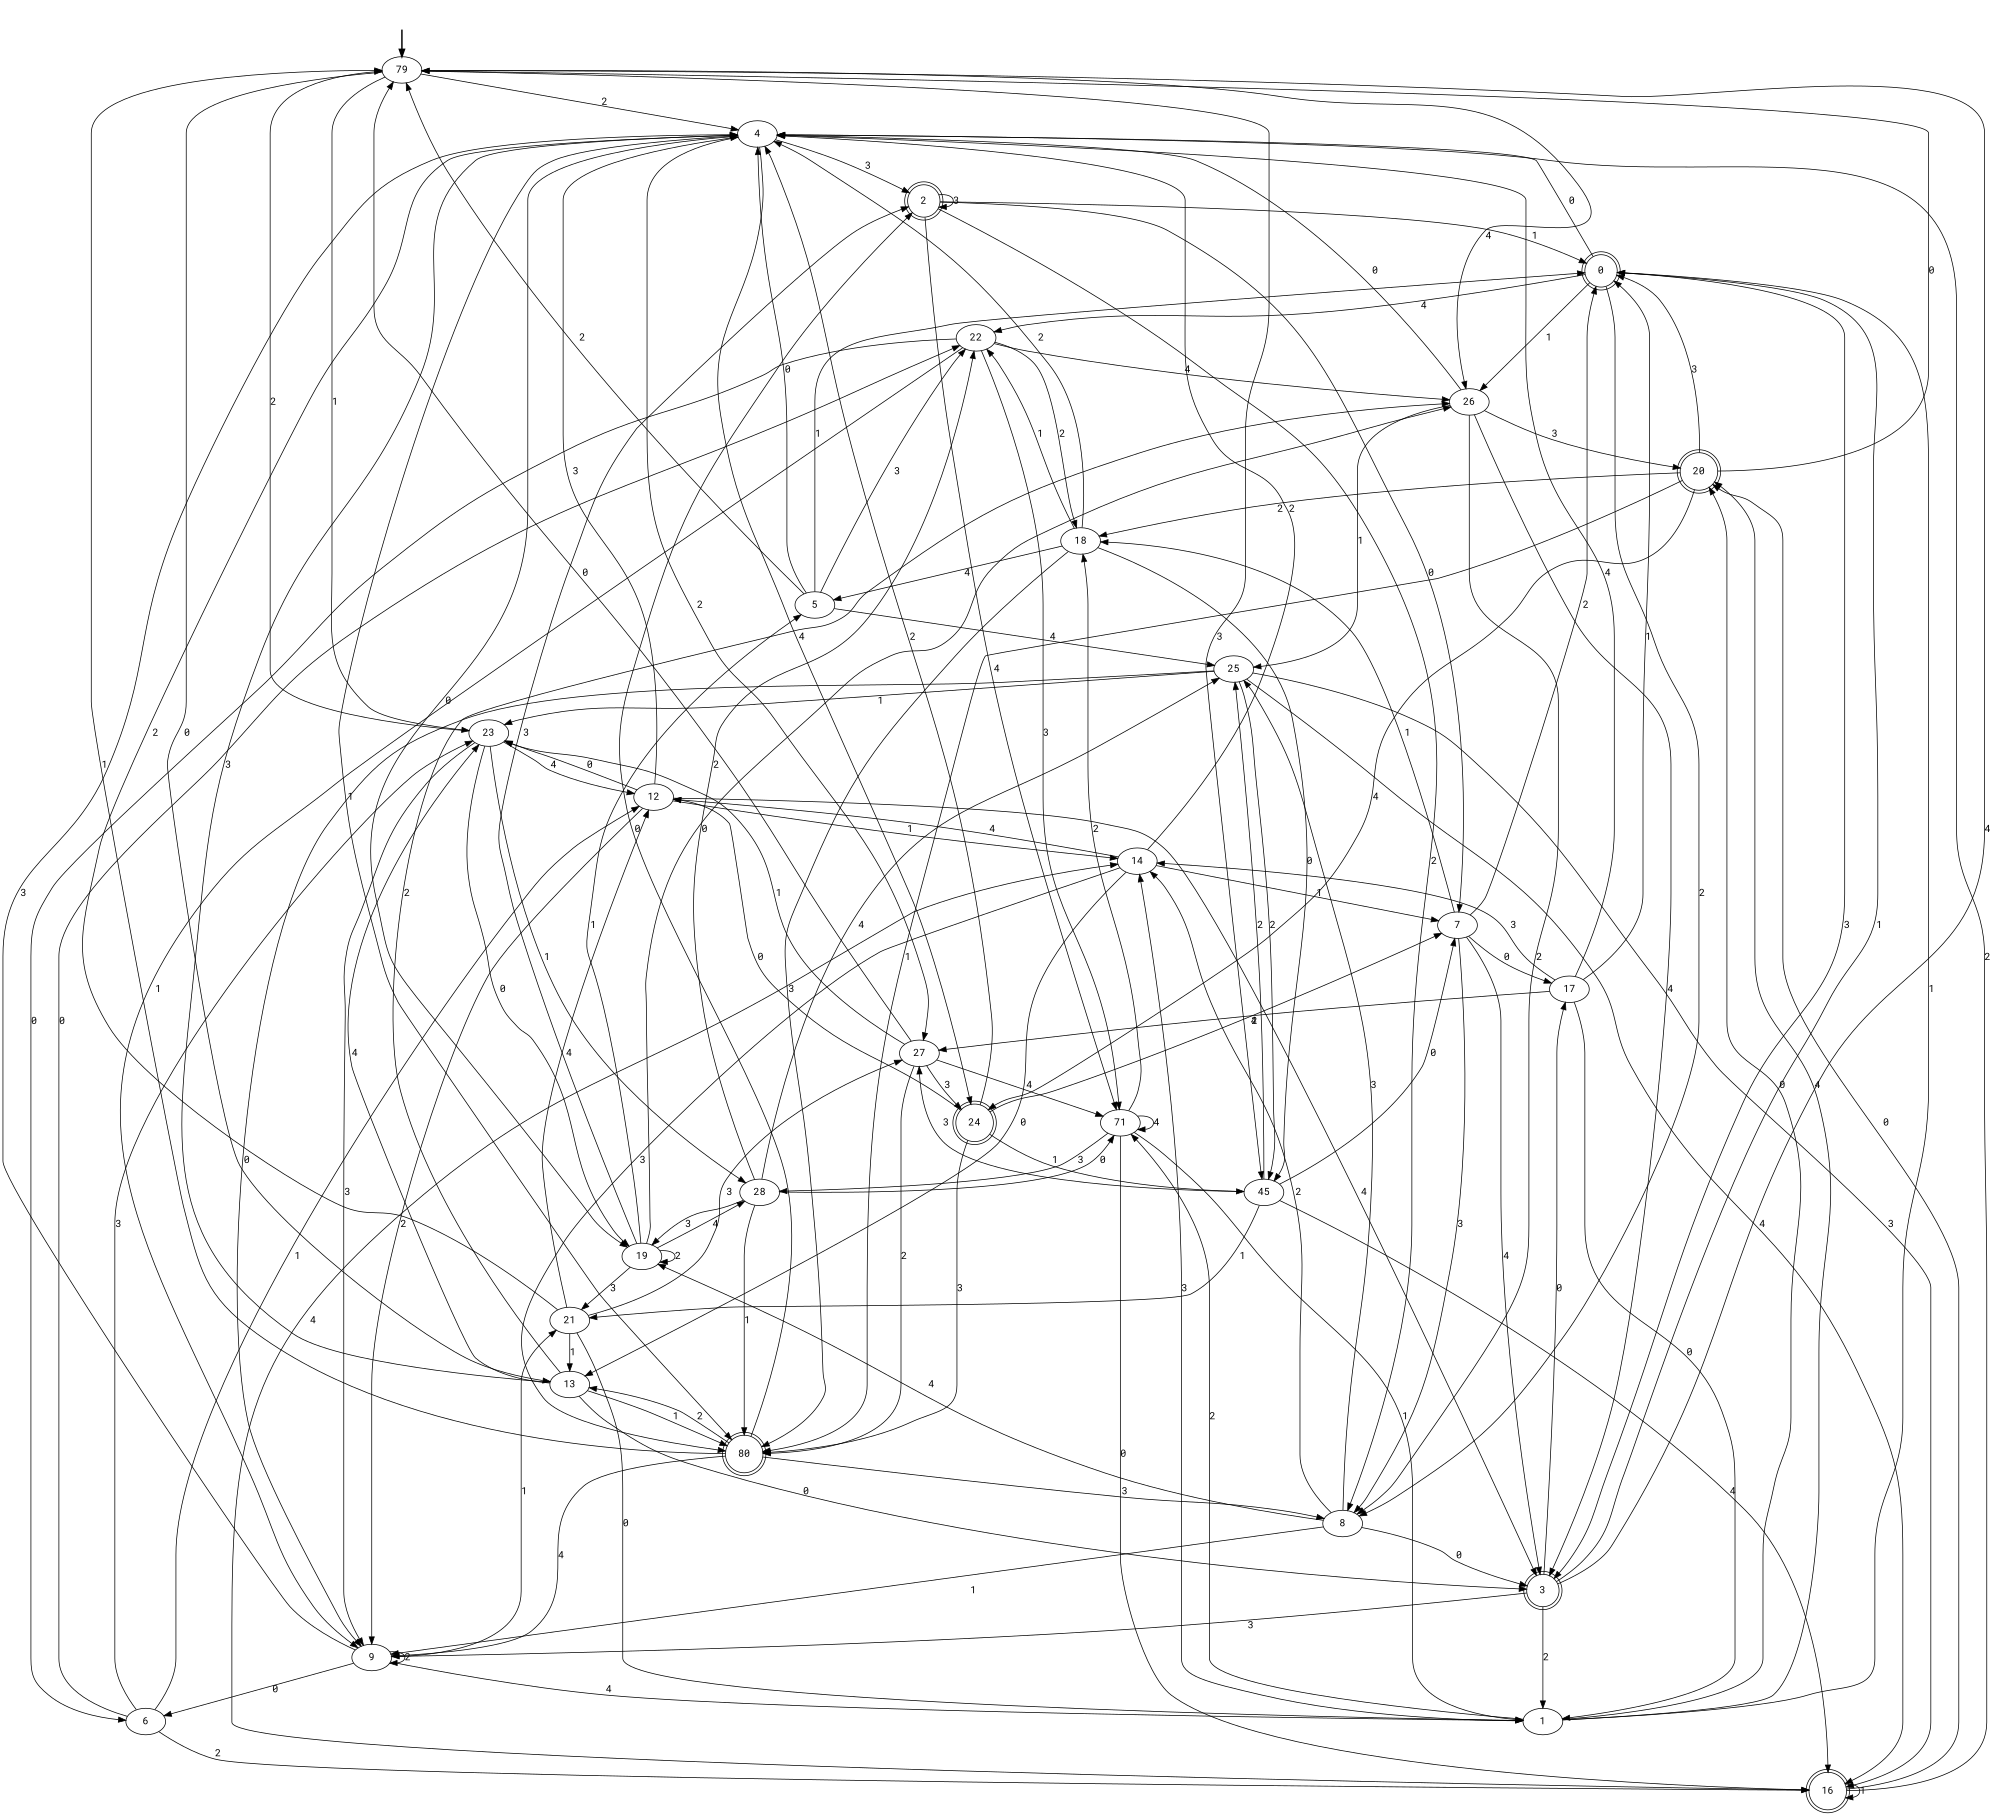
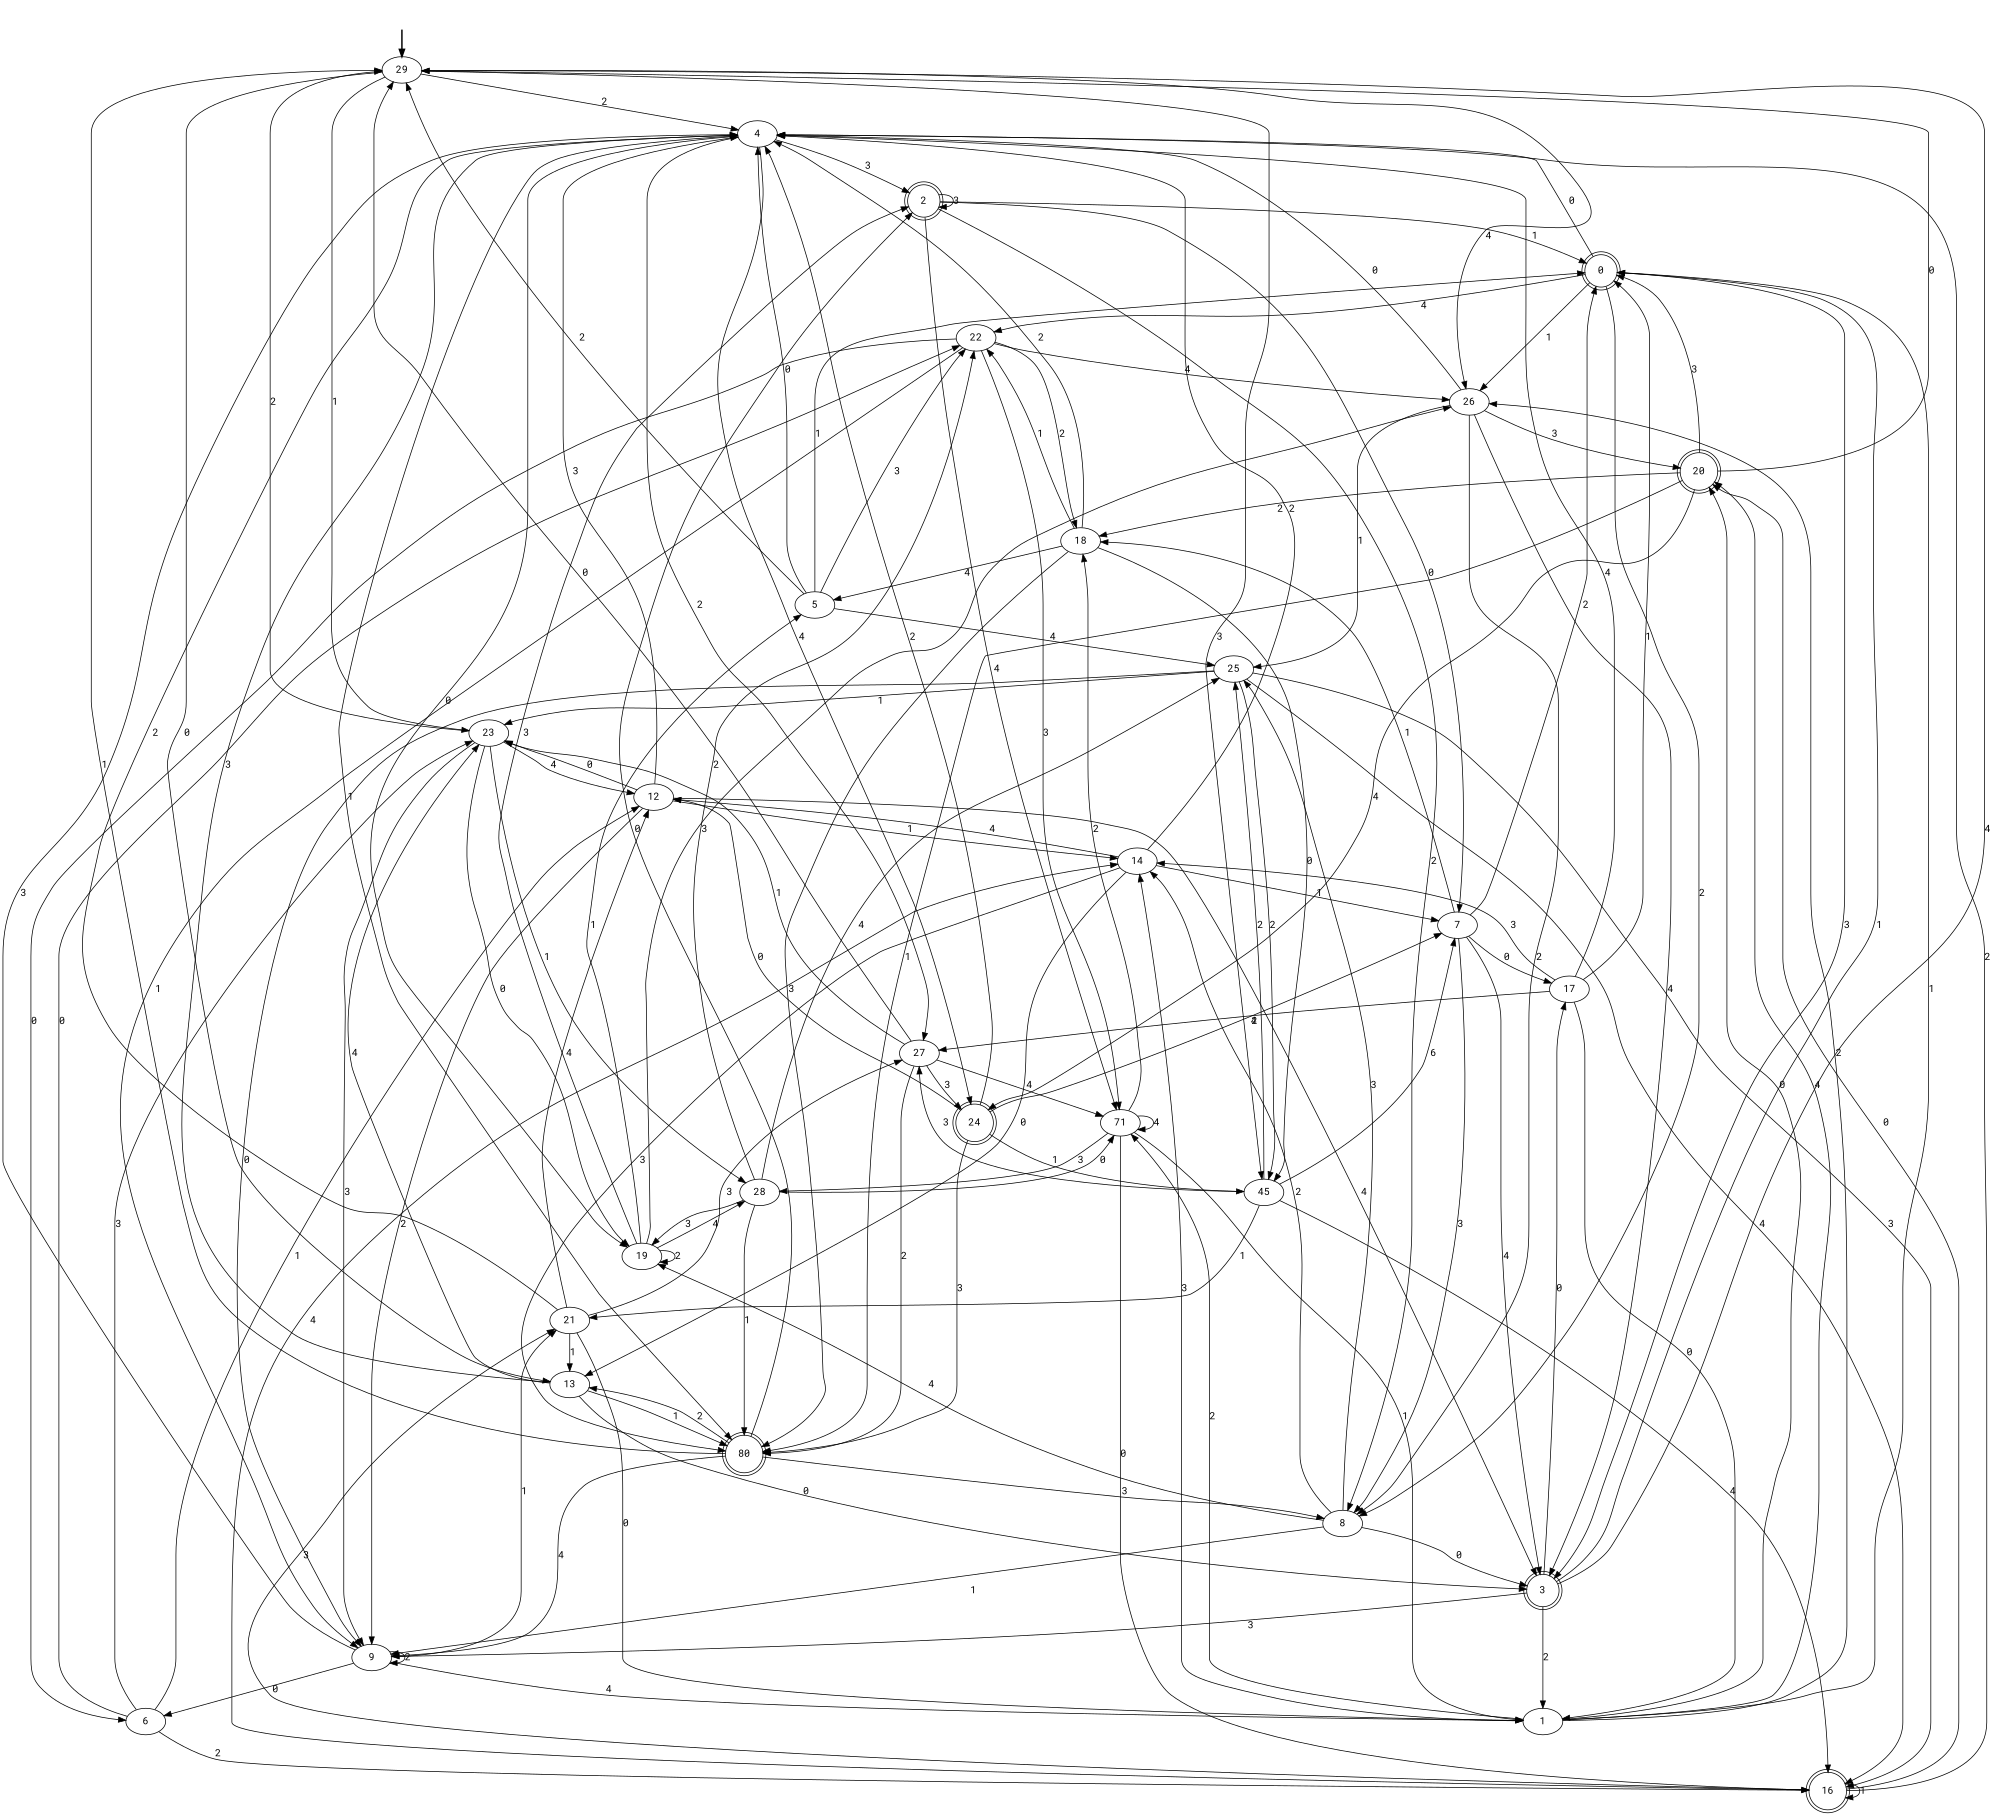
(402, 70) -> (402, 70)
(623, 673) -> (1836, 1064)
(705, 829) -> (705, 829)
(1434, 1053) -> (1434, 1053)
(609, 1286) -> (789, 1753)
